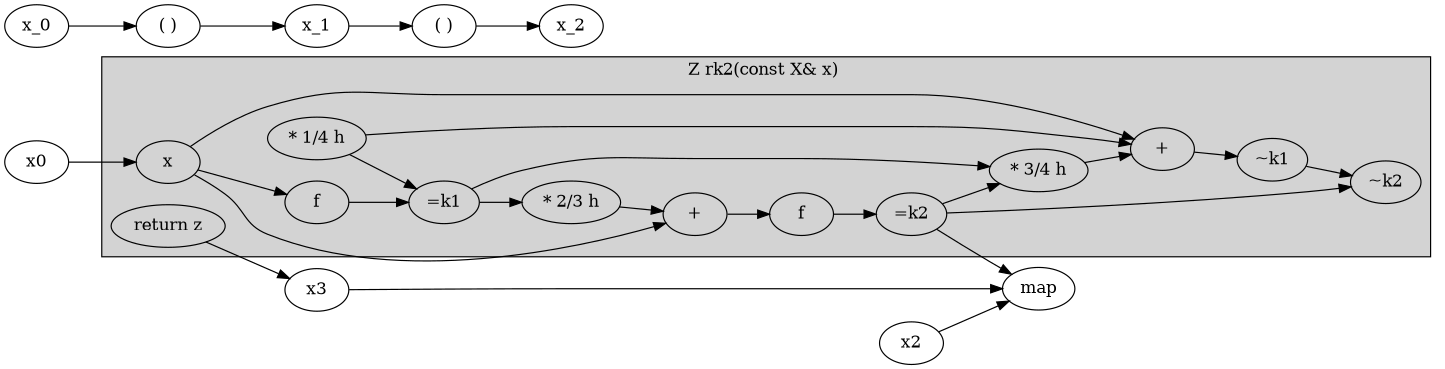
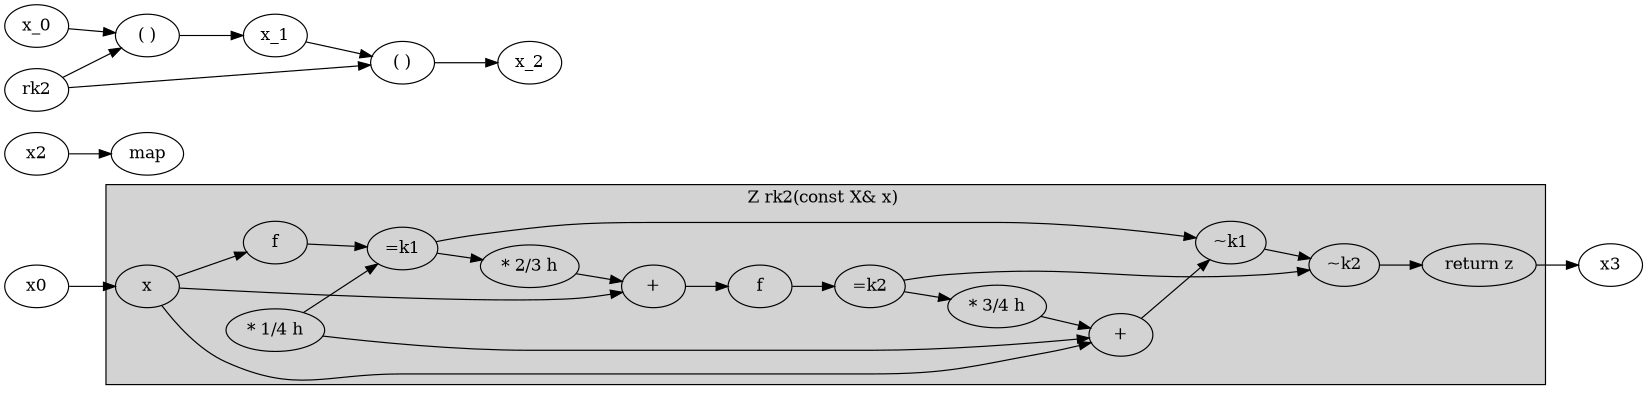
none -> (37, 90)
(723, 159) -> (810, 222)
(969, 249) -> none
none -> (1395, 265)
(670, 289) -> none
